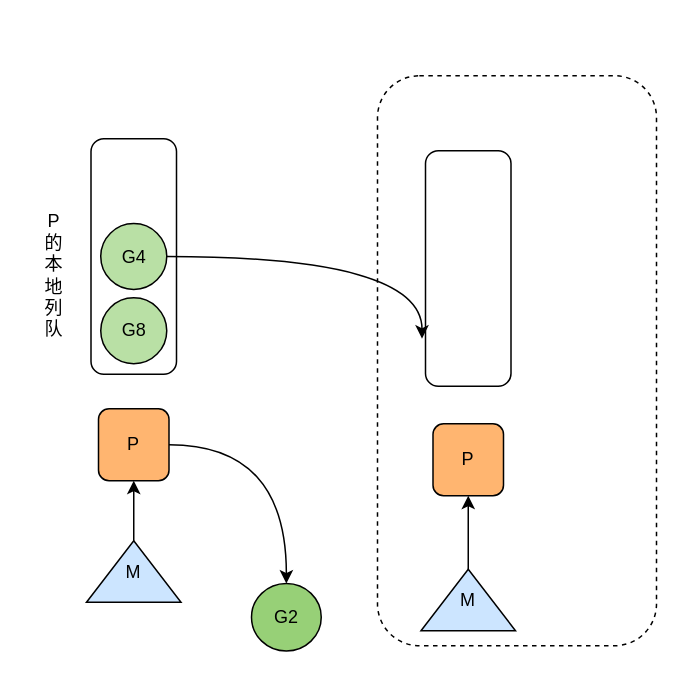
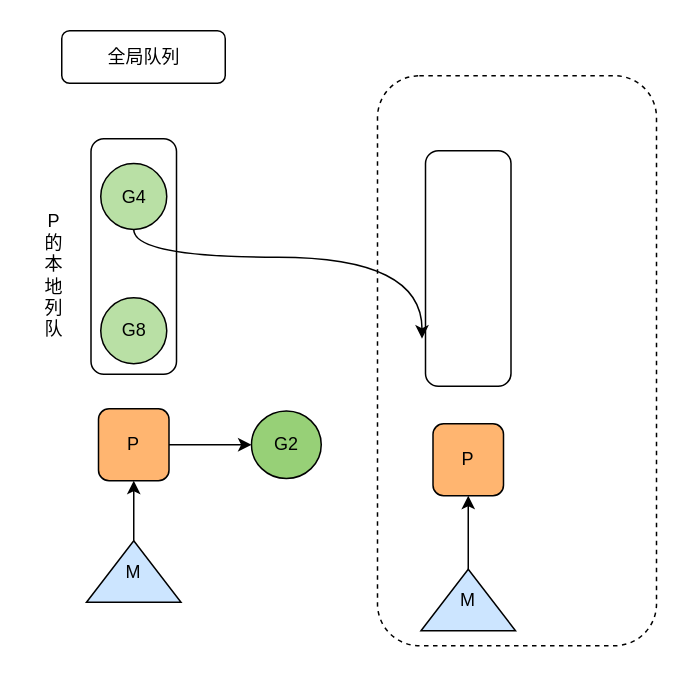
none -> (143, 57)
(134, 257) -> (134, 197)
(286, 617) -> (286, 445)
